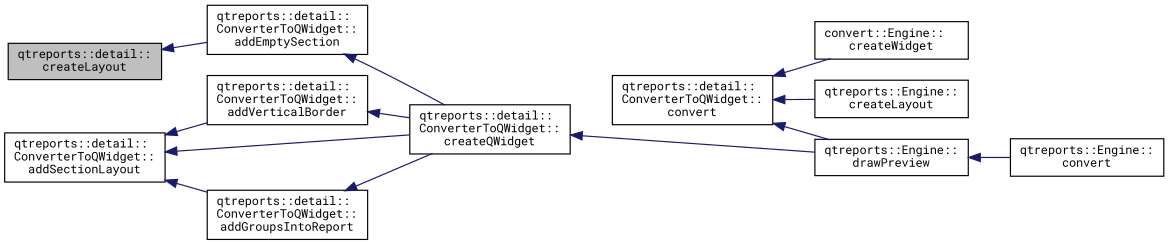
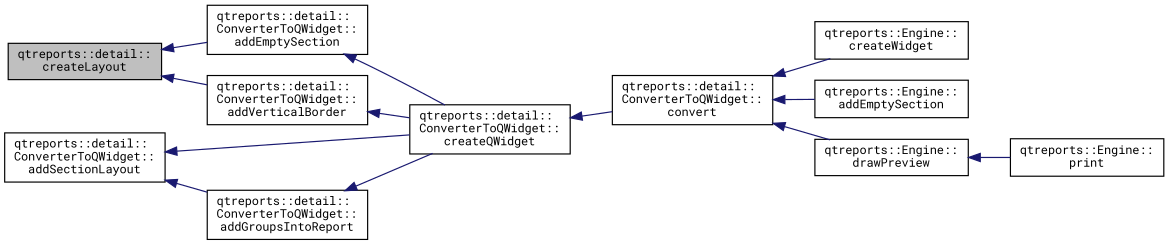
(892, 40) -> (892, 40)
(892, 99) -> (892, 99)
(192, 127) -> (190, 82)
(699, 144) -> (597, 114)
(1087, 157) -> (1087, 157)
